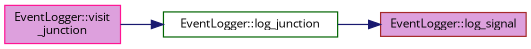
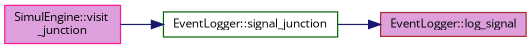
(63, 24) -> (63, 24)
(251, 24) -> (251, 24)
